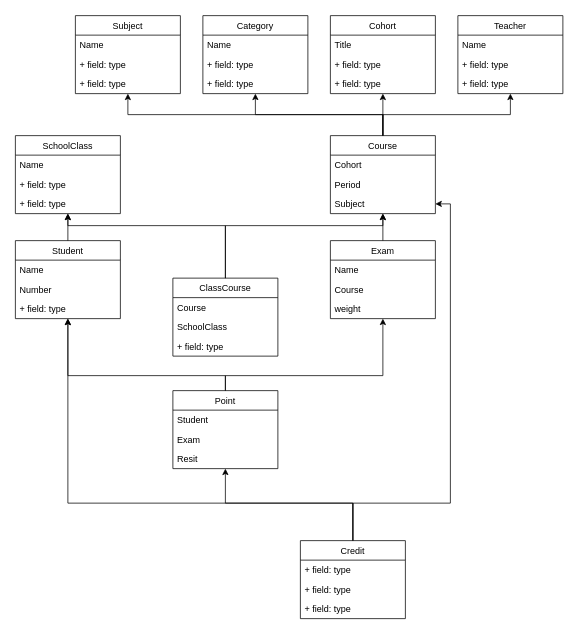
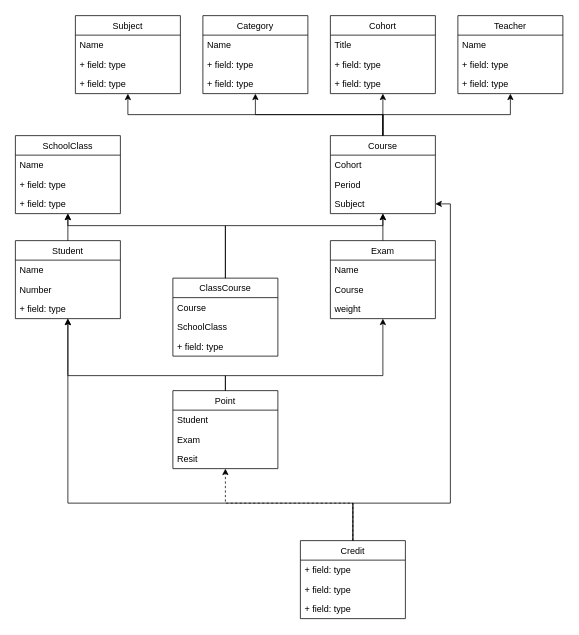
(225, 486) -> (225, 486)
